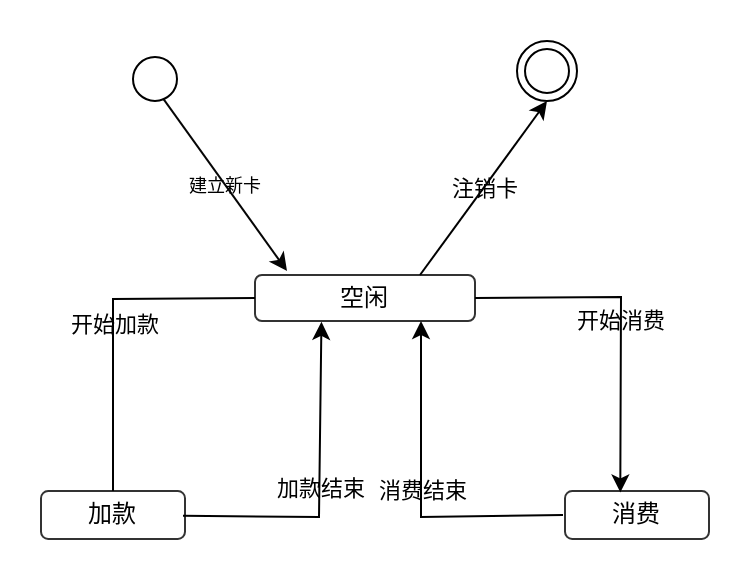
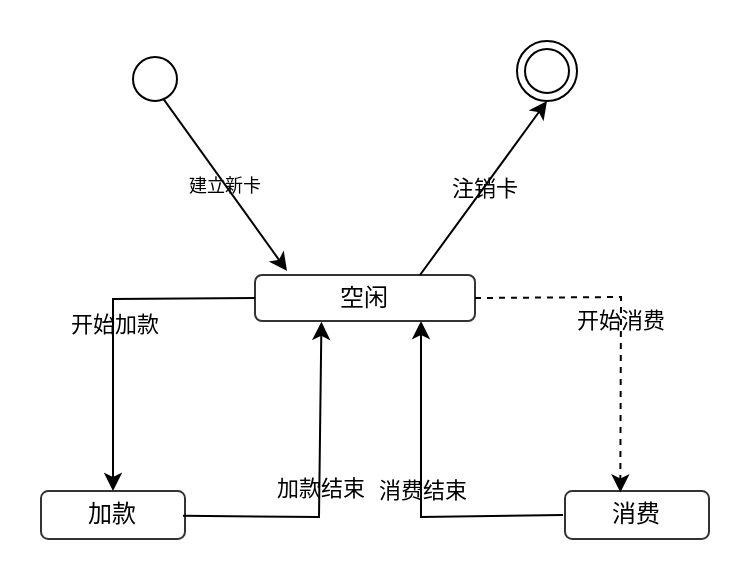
(621, 315) -> (621, 315)
(113, 481) -> (113, 476)
